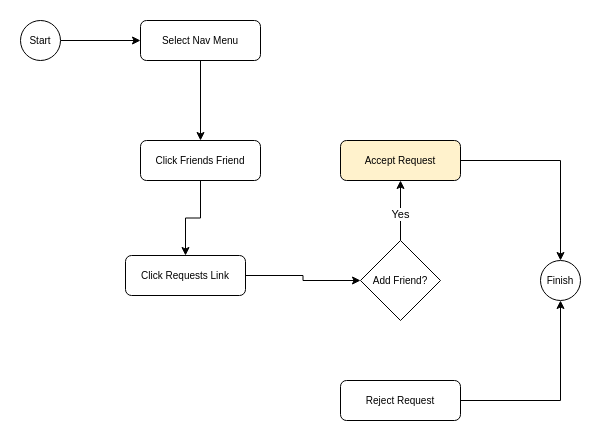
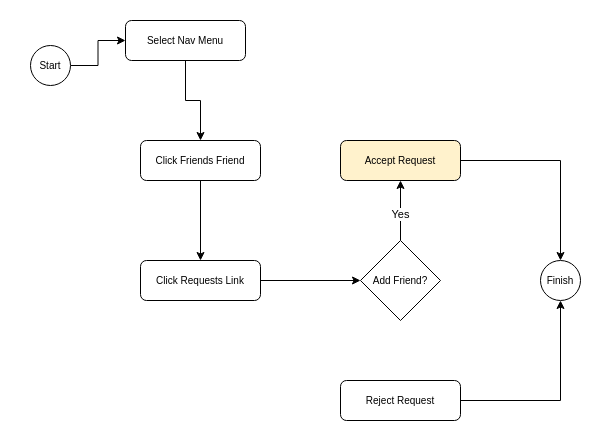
(41, 41) -> (51, 66)
(201, 41) -> (186, 41)
(186, 276) -> (201, 281)
